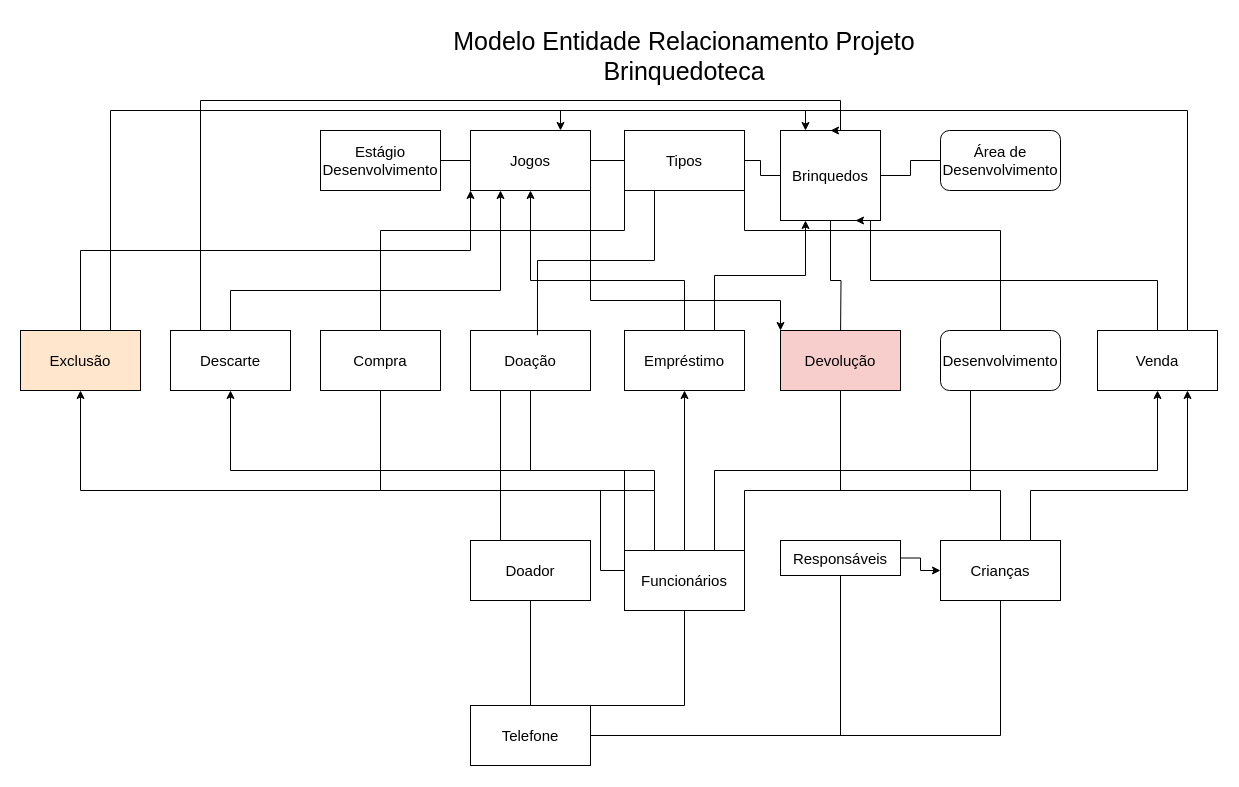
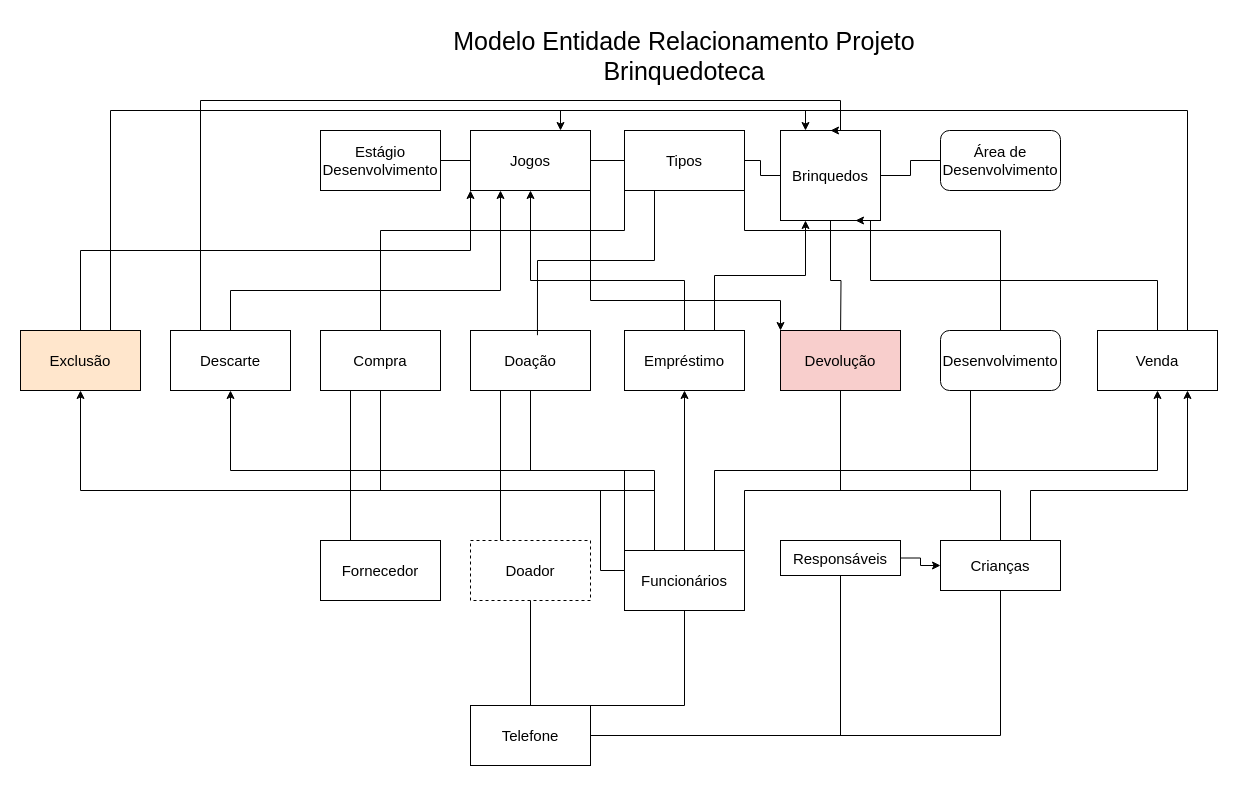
none -> (351, 466)
none -> (381, 571)
(531, 571) -> (531, 571)
(1001, 571) -> (1001, 566)
